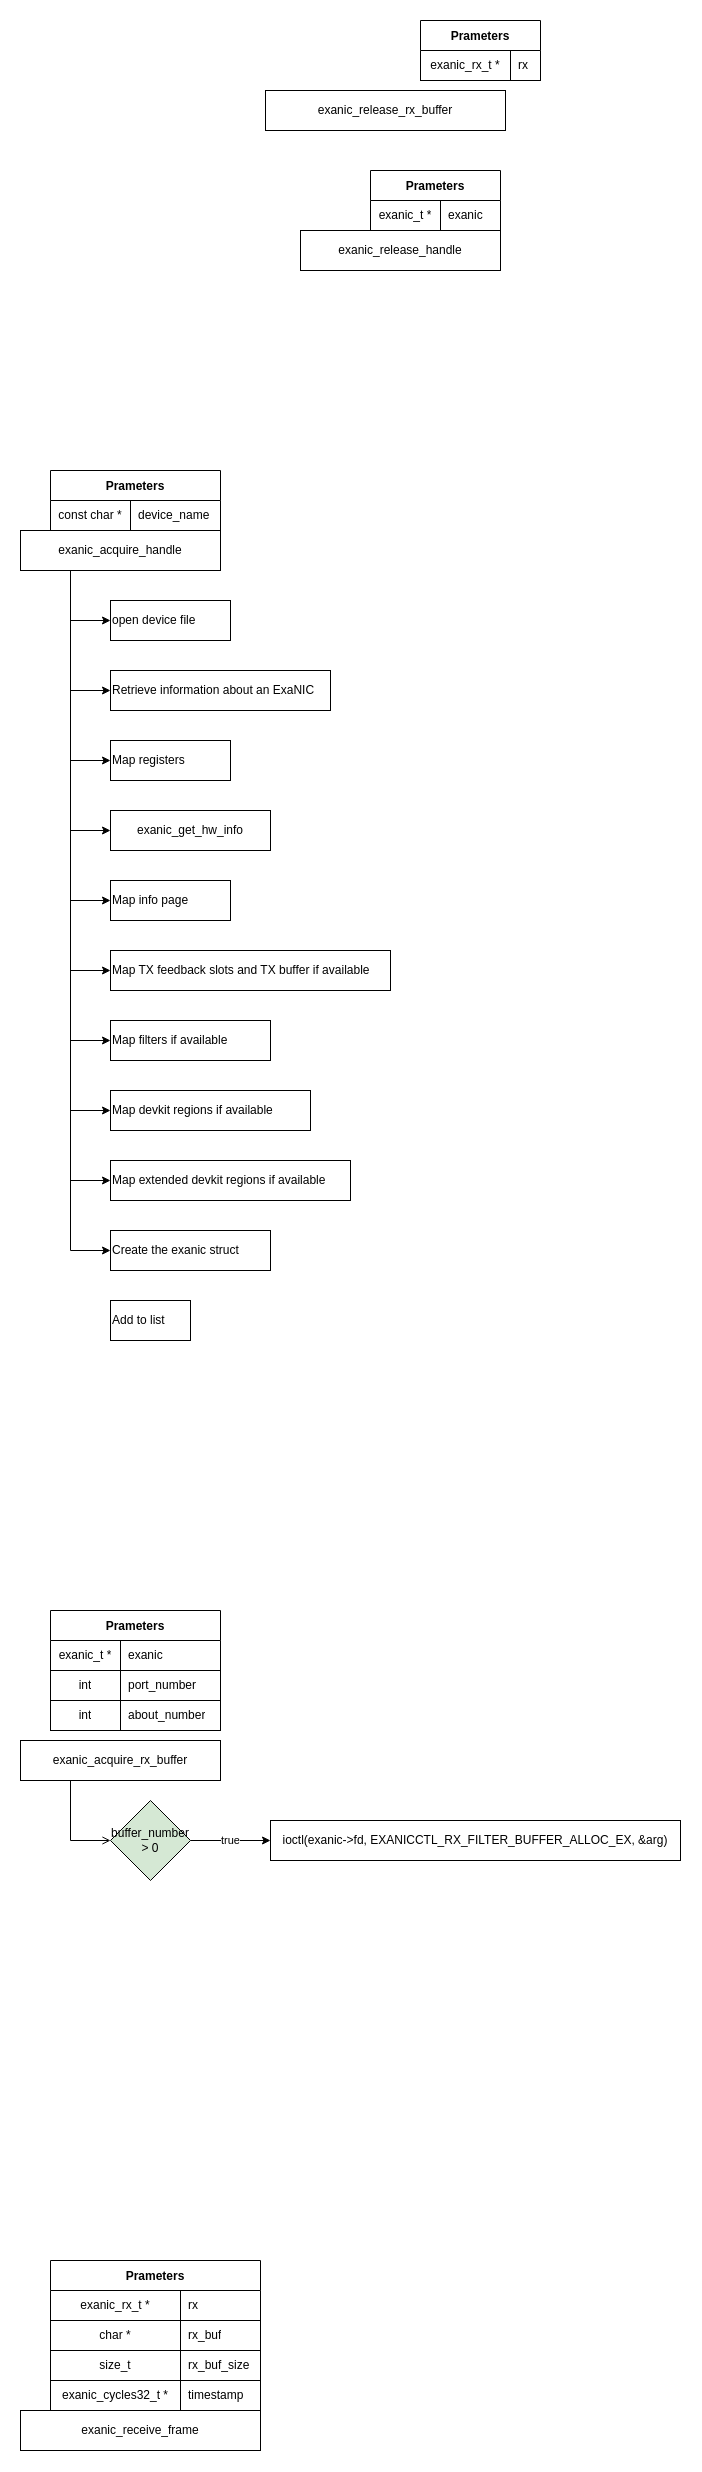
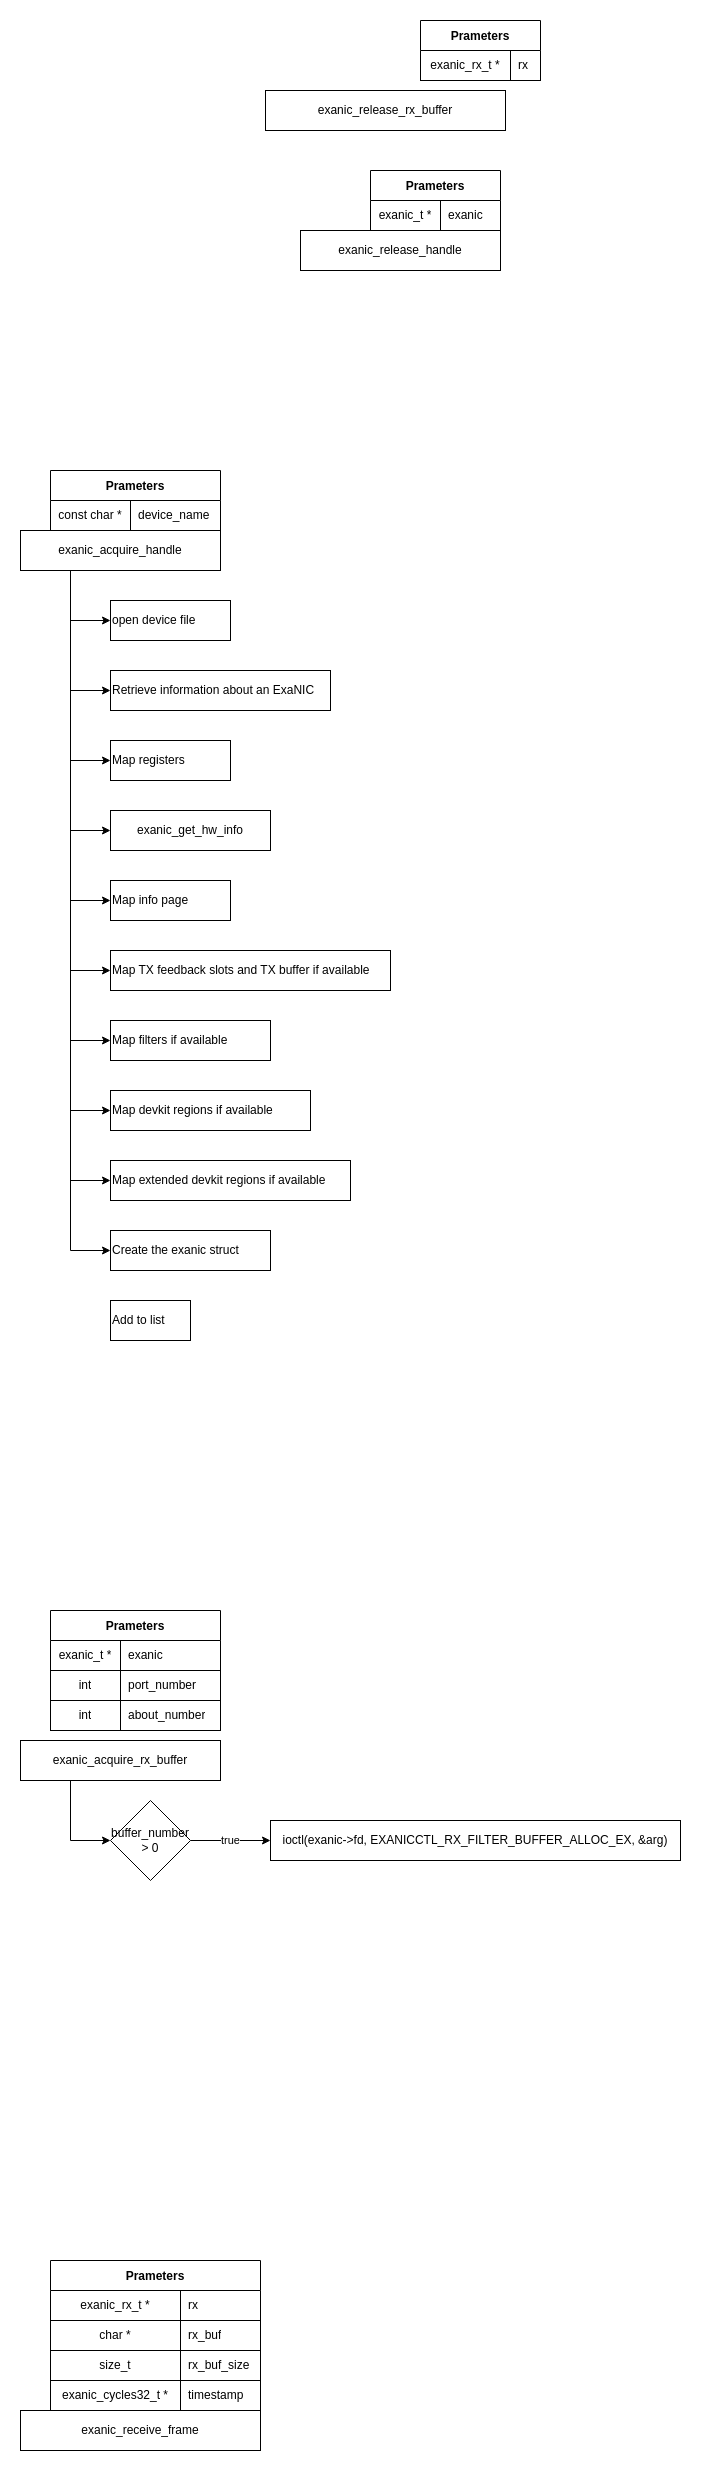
(104, 1841) -> (102, 1841)
(151, 1841) -> (151, 1841)
